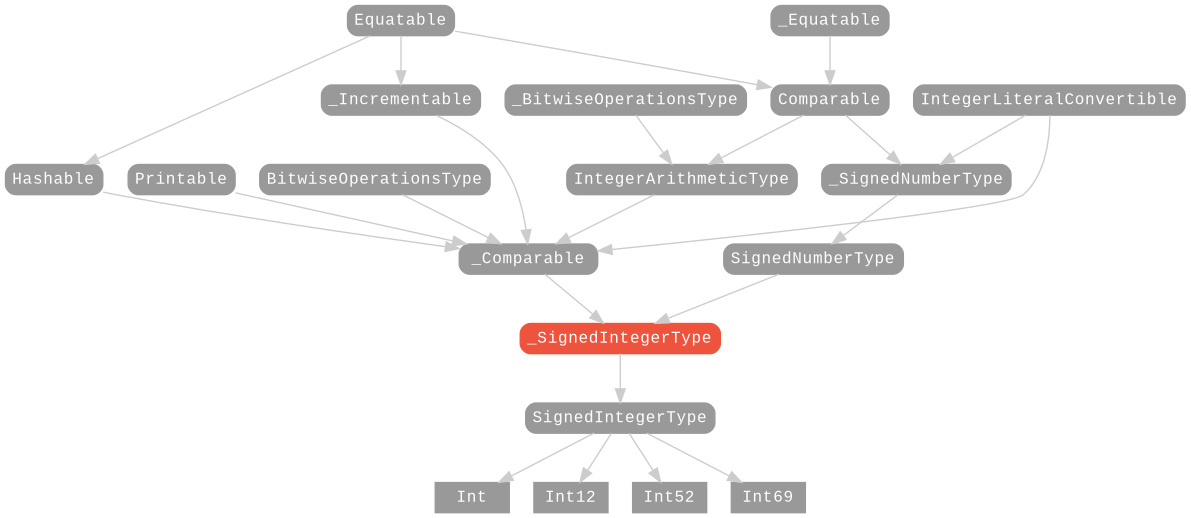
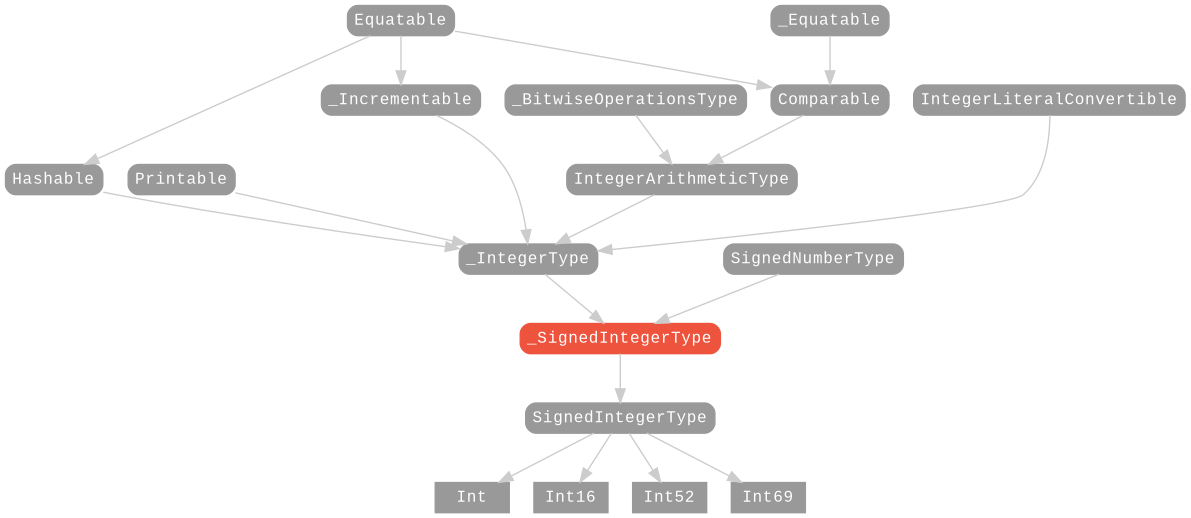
(375, 180) -> none
(916, 180) -> none
(528, 259) -> (528, 259)
(571, 498) -> (571, 498)
